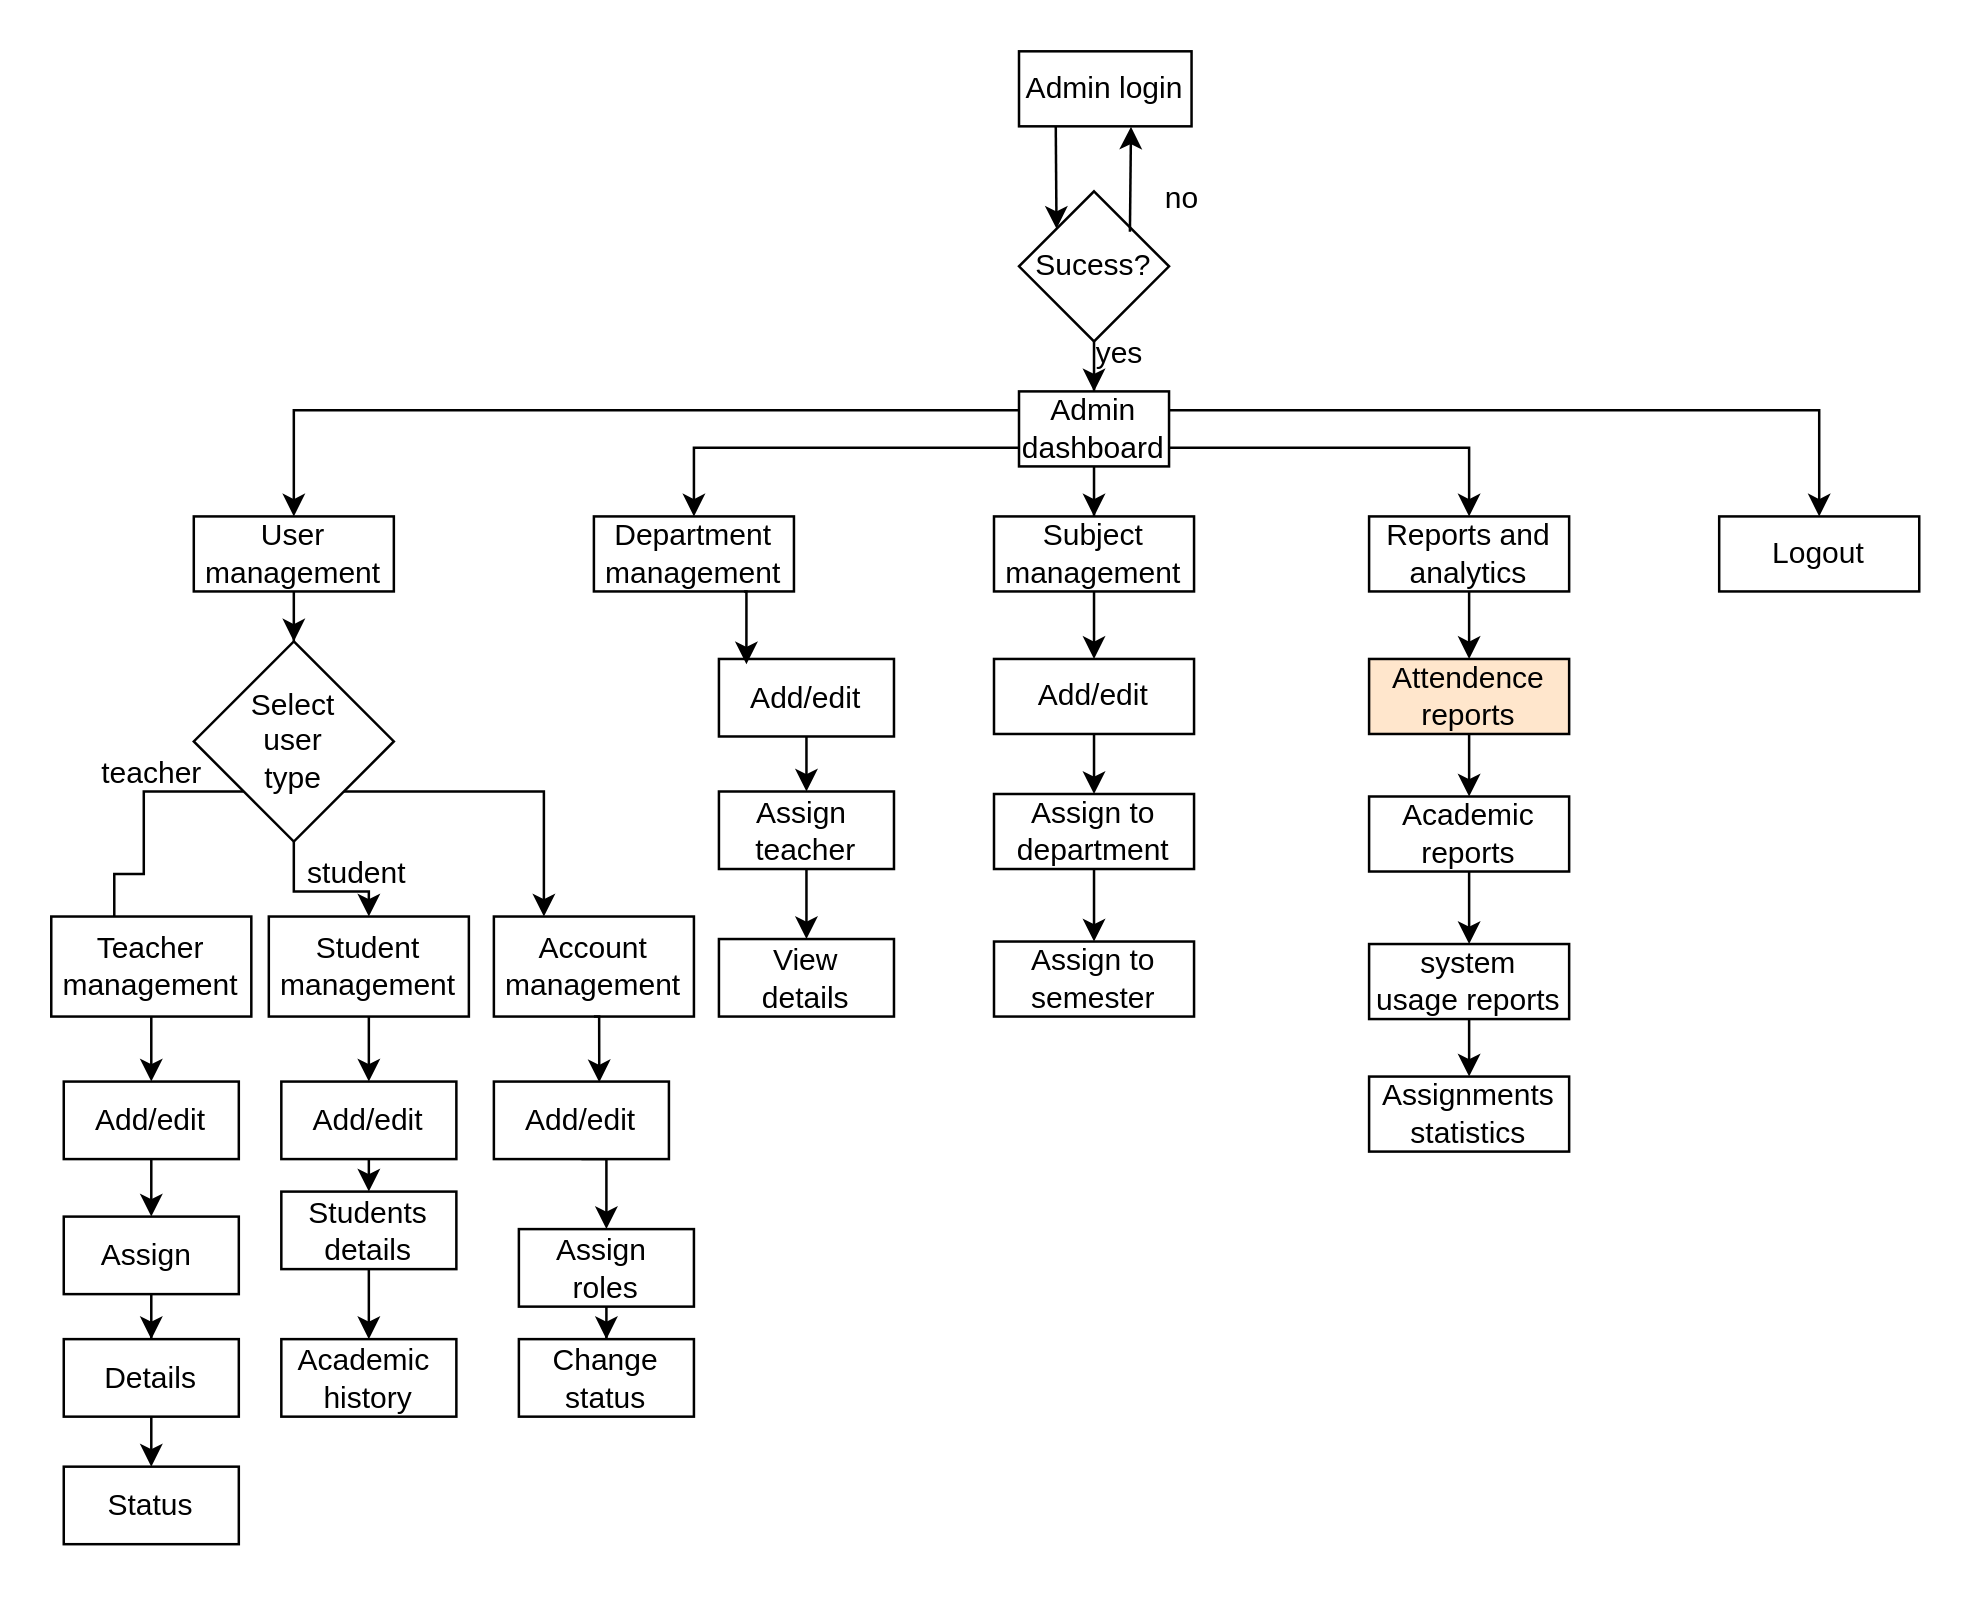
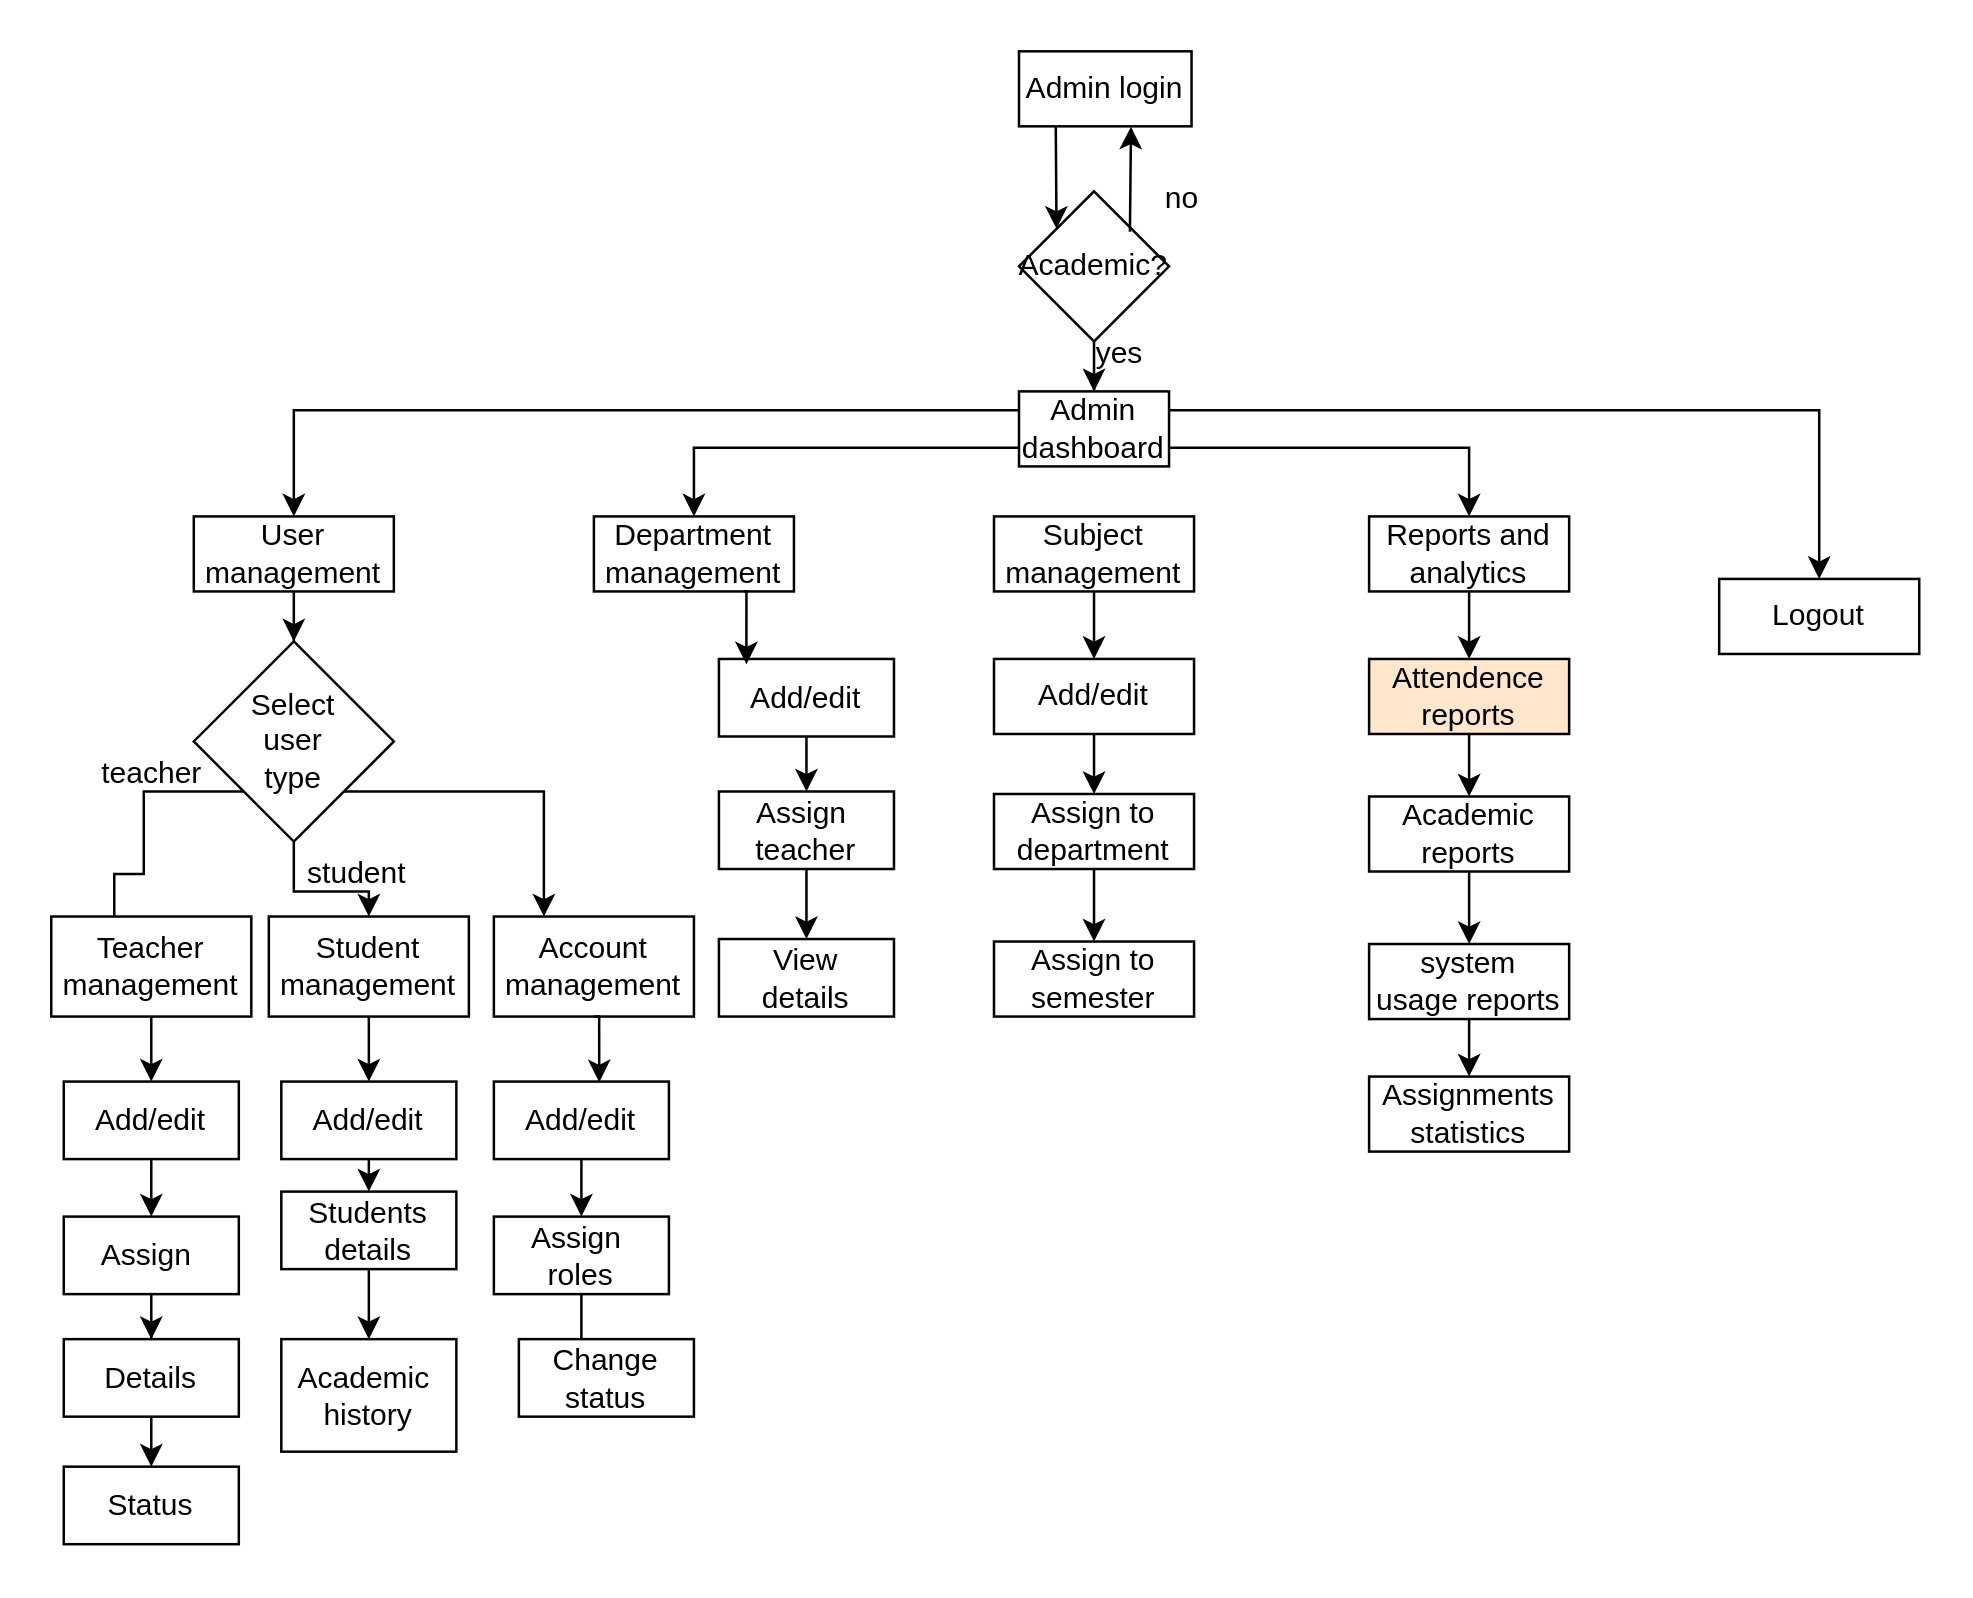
(1094, 266) -> (1094, 266)
(1094, 499) -> none
(1819, 554) -> (1819, 616)
(606, 1268) -> (581, 1255)
(369, 1378) -> (369, 1395)
